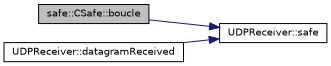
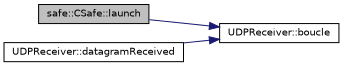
(94, 14) -> (94, 14)
(273, 33) -> (279, 33)
